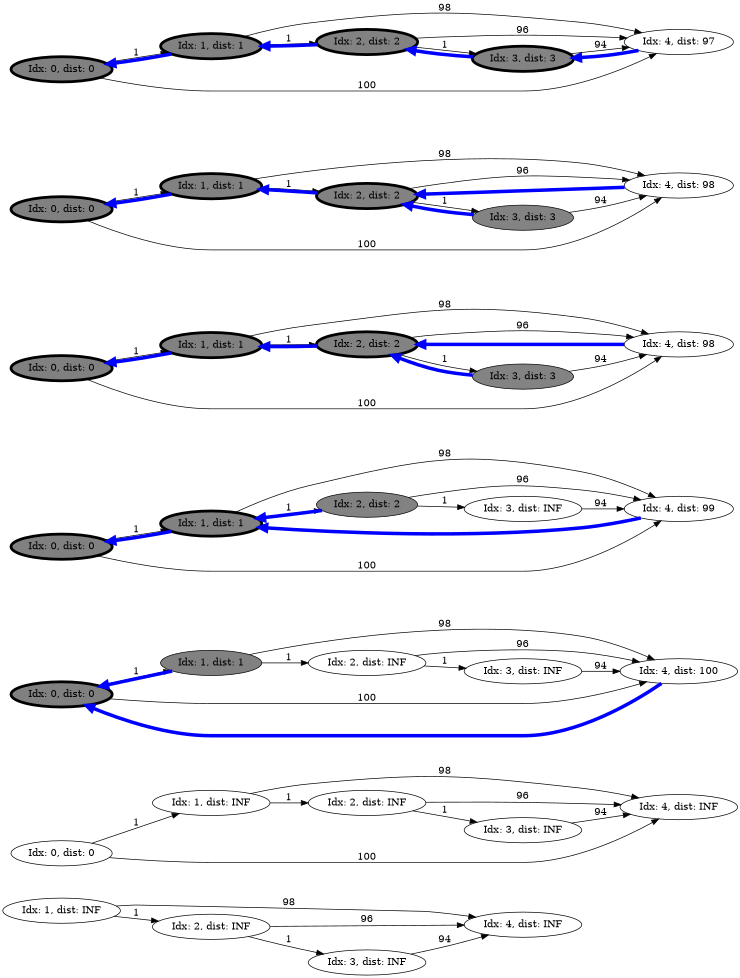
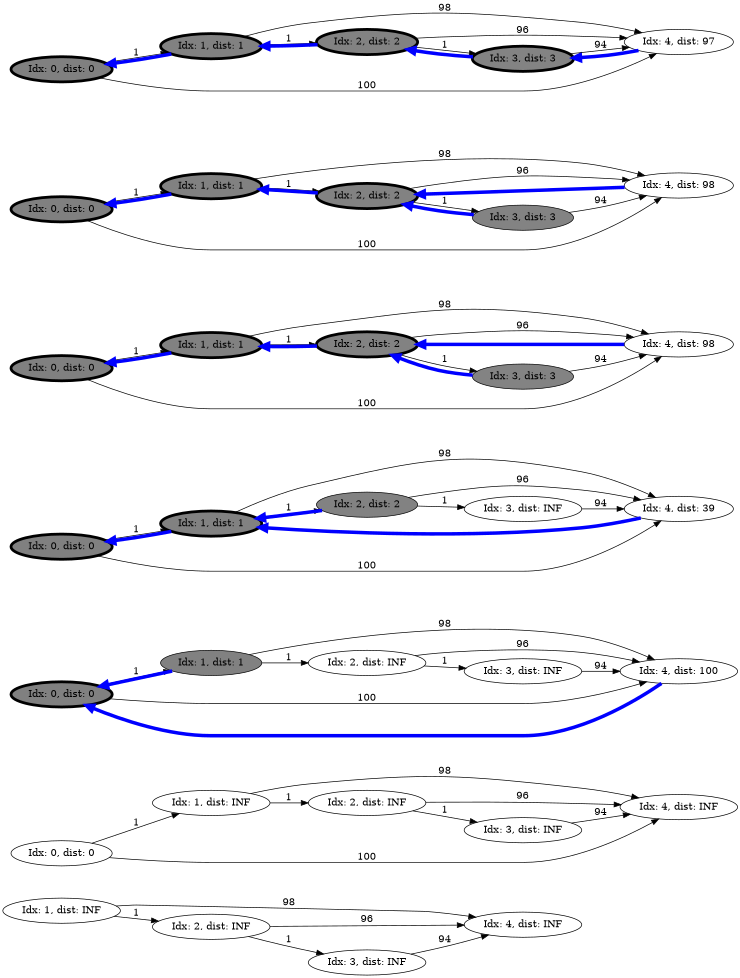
(679, 509) -> (679, 509)
